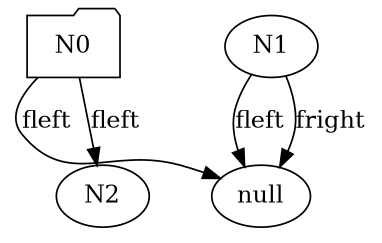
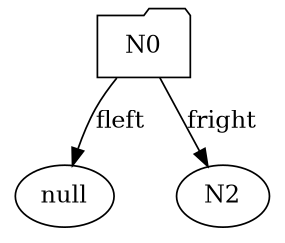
(271, 46) -> none
(116, 121) -> (222, 121)
